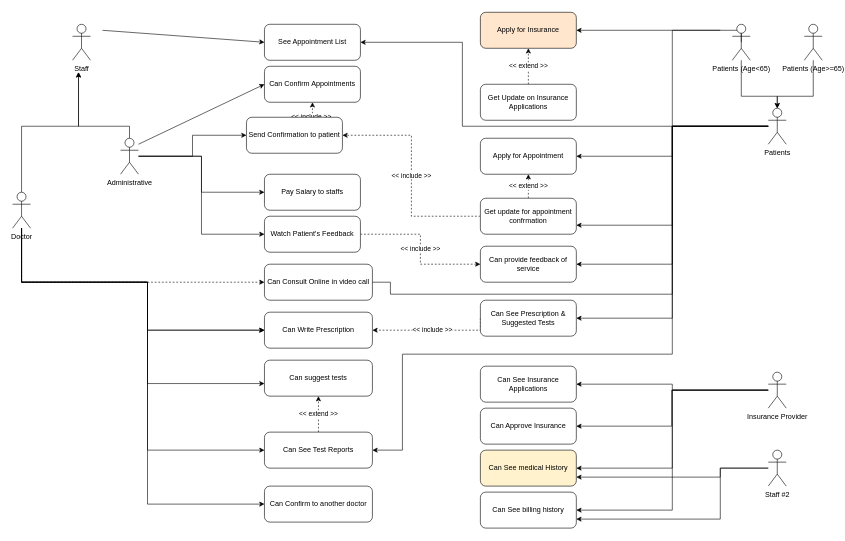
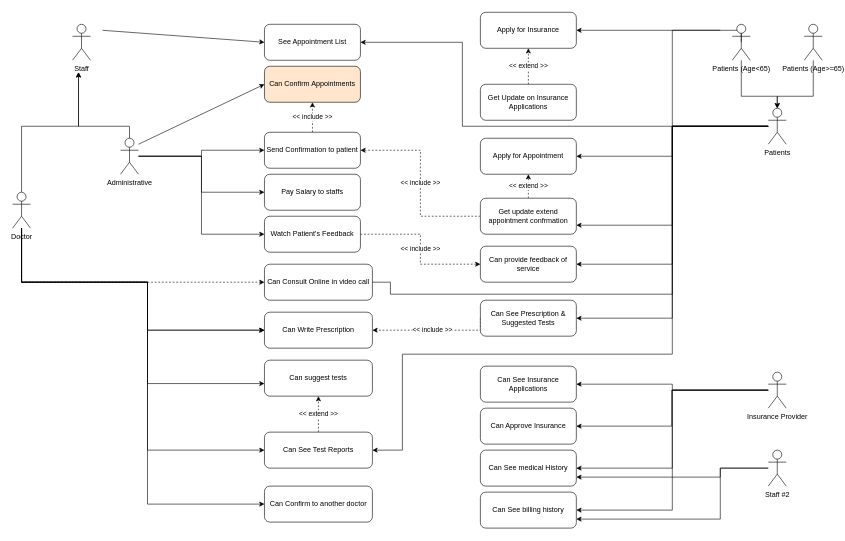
(528, 30) -> (528, 30)
(312, 84) -> (312, 84)
(294, 135) -> (312, 150)
(528, 216) -> (528, 216)
(528, 468) -> (528, 468)
